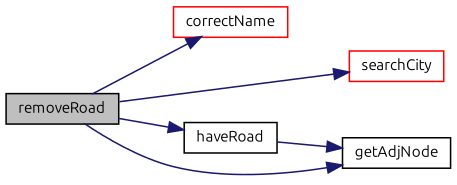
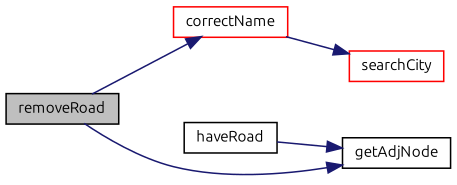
(227, 88) -> (310, 43)
(144, 123) -> none
